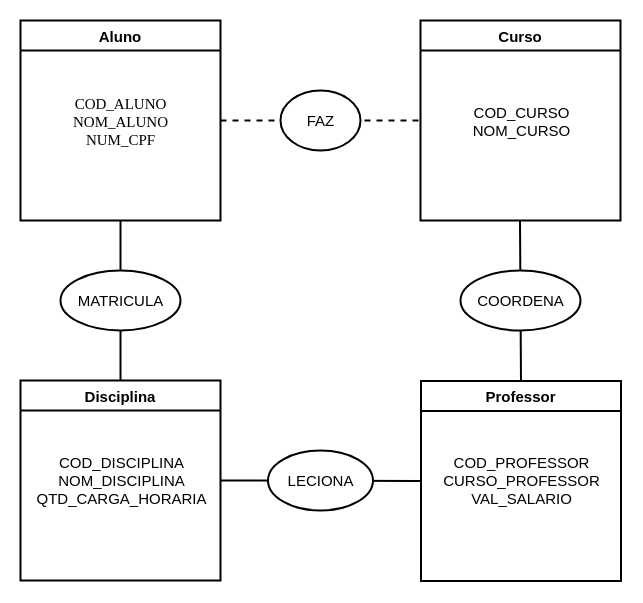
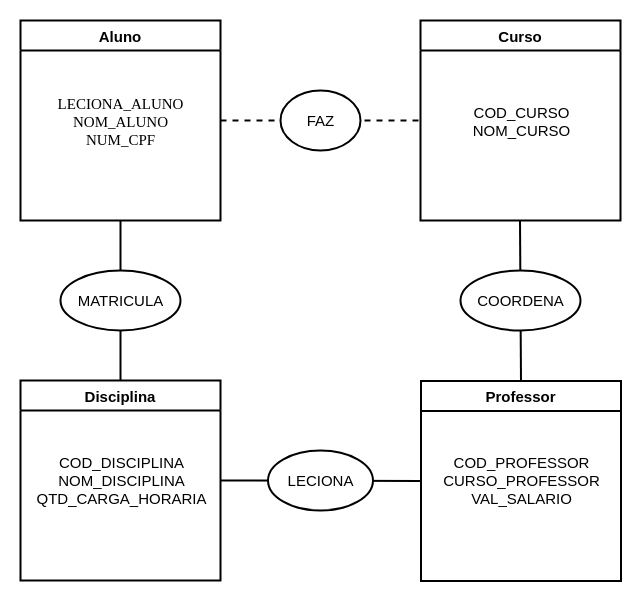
(121, 122) -> (121, 122)
